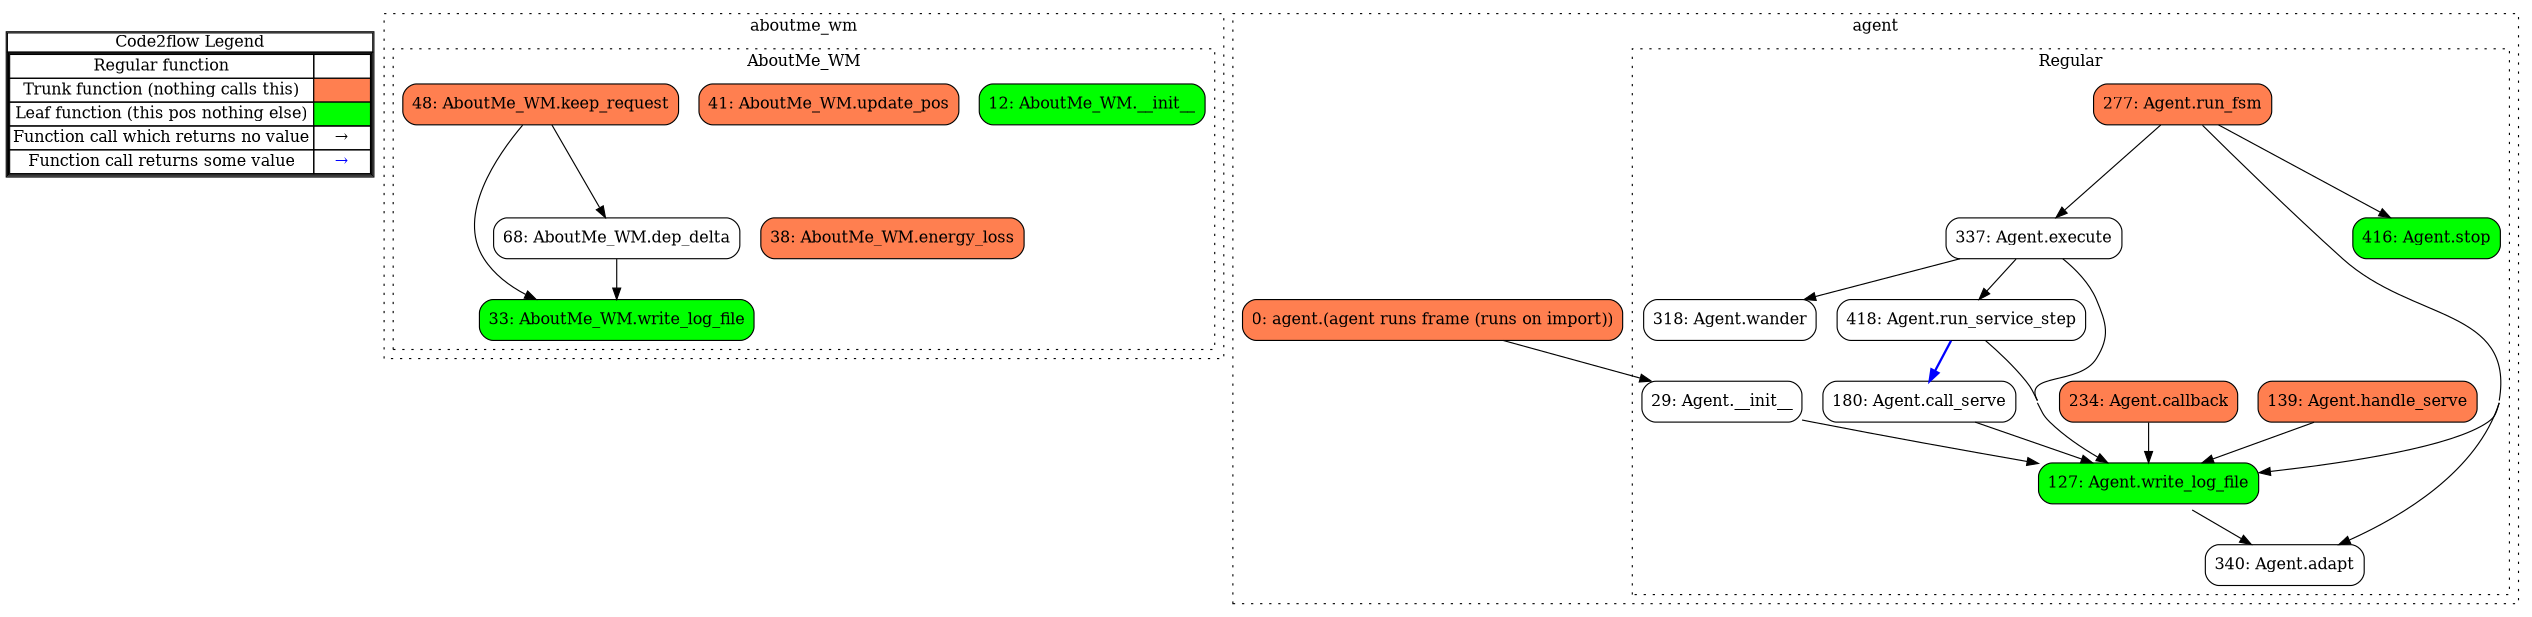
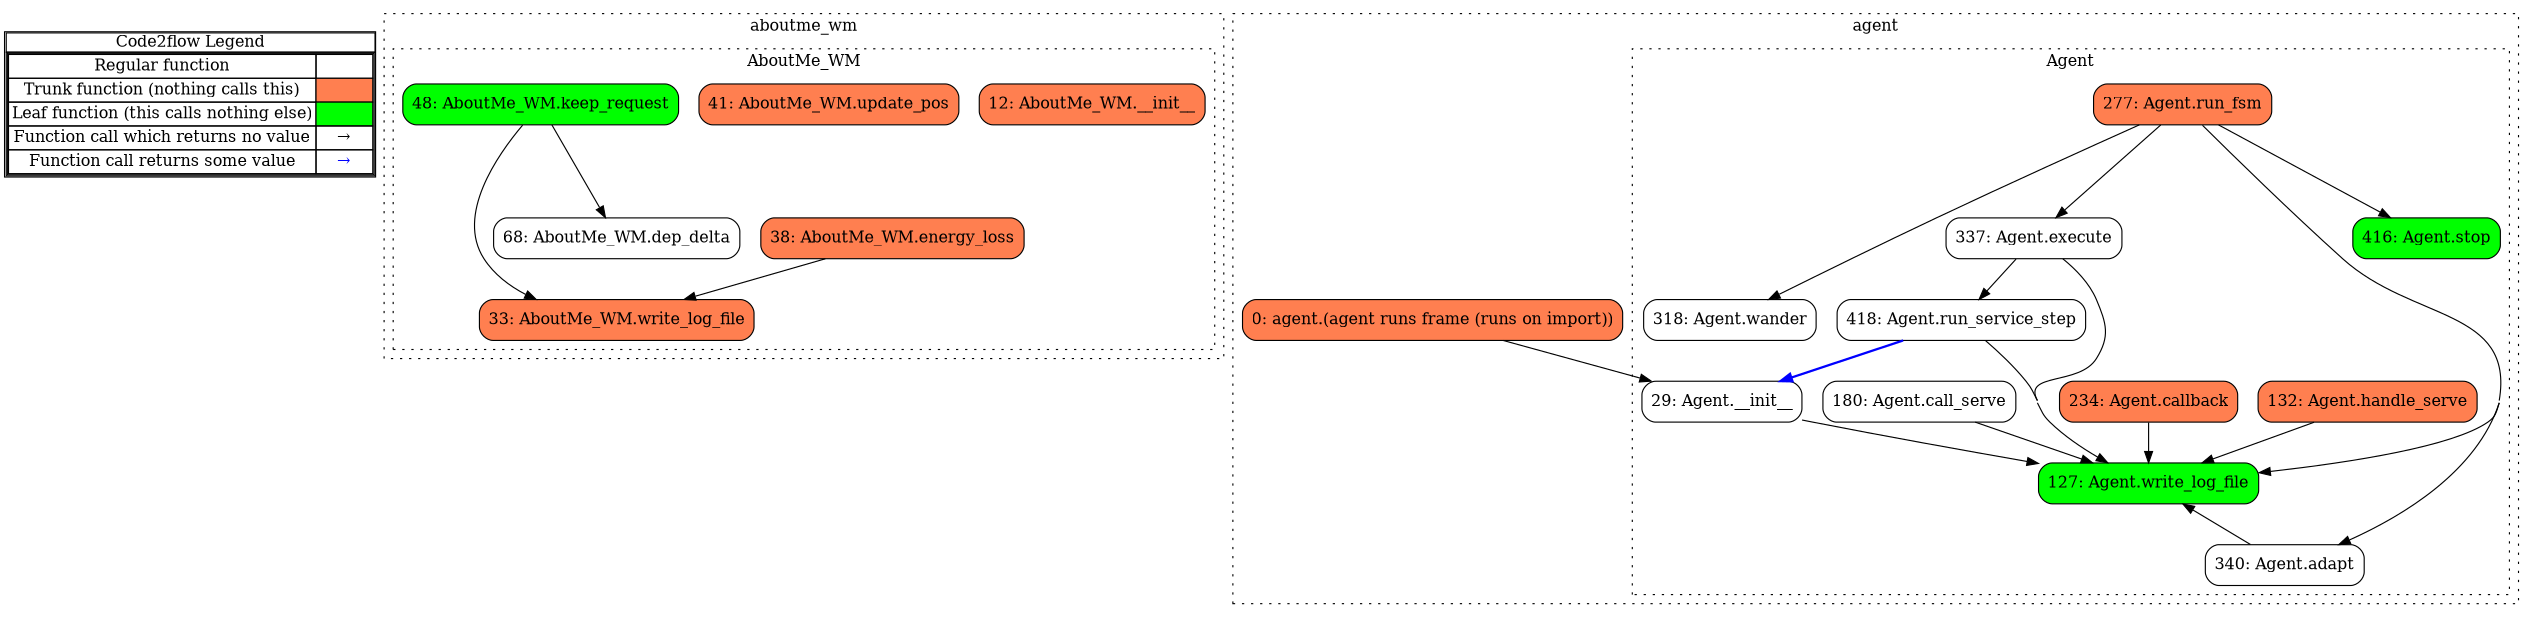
(2071, 62) -> (2071, 62)
(541, 104) -> (541, 104)
(1092, 104) -> (1092, 104)
(162, 113) -> (162, 113)
(617, 274) -> (760, 277)
(1888, 278) -> (1958, 208)
(617, 320) -> (617, 320)
(1943, 356) -> (1847, 359)
(2368, 402) -> (2368, 402)
(2217, 524) -> (2222, 527)
